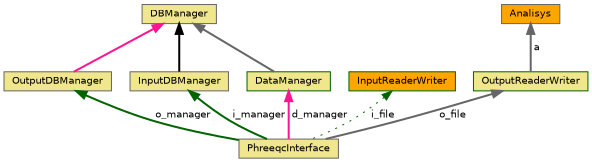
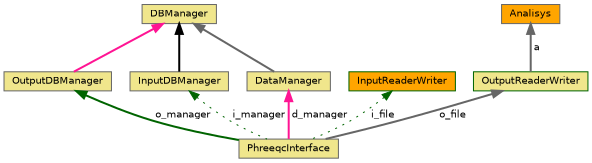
(289, 81) -> (289, 81)
(230, 121) -> (230, 121)
